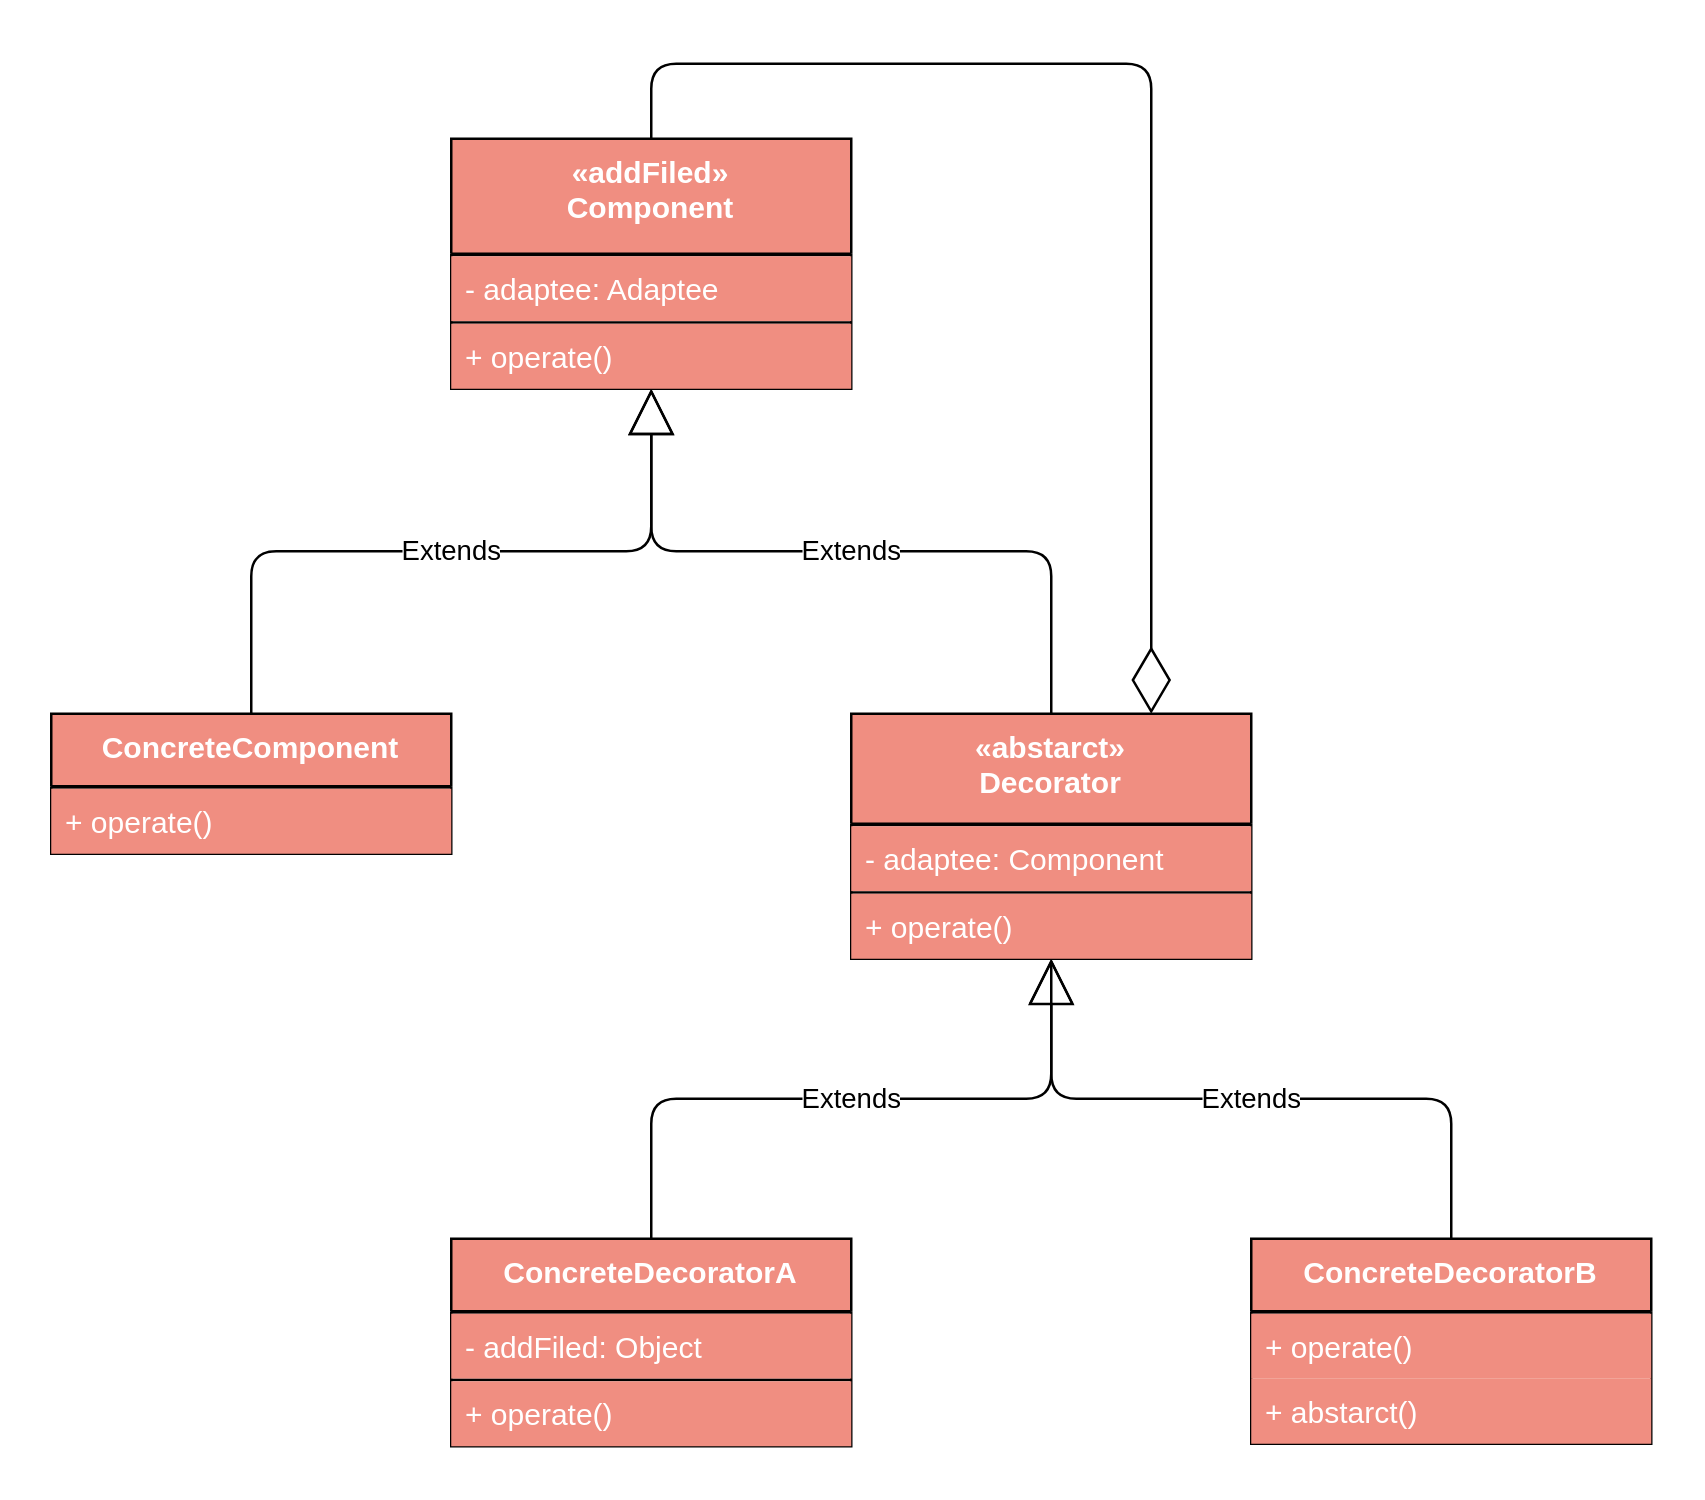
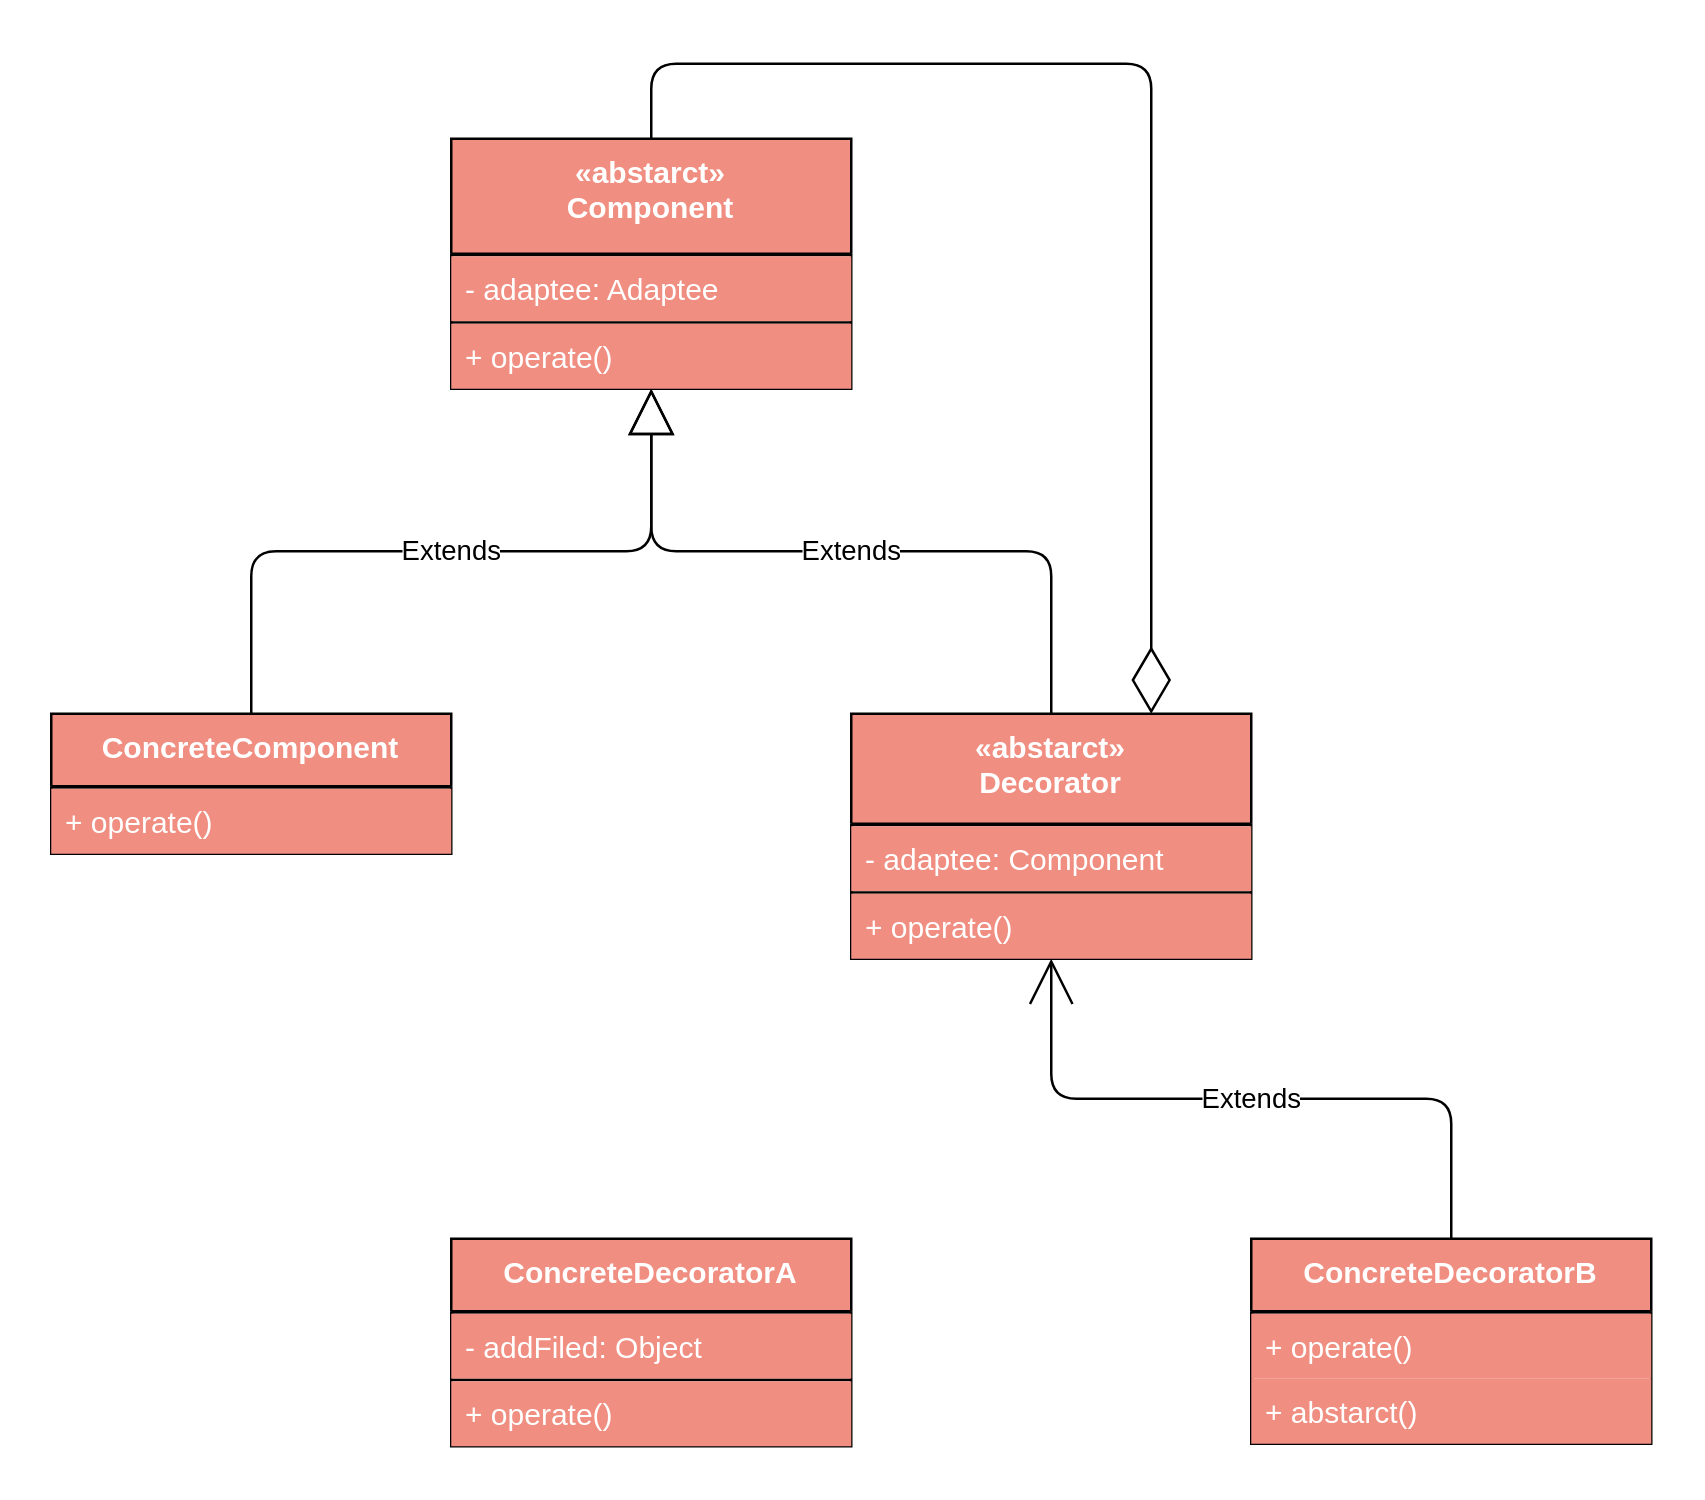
(650, 173) -> (650, 173)
(788, 1099) -> none
